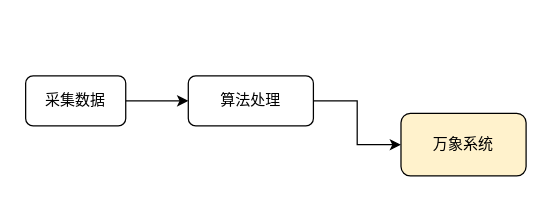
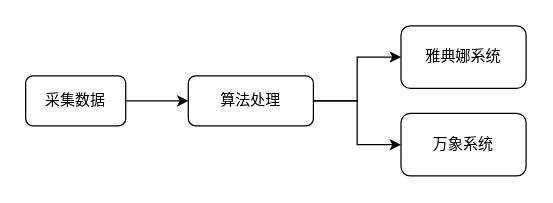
none -> (463, 57)
none -> (357, 60)
(463, 144) -> (463, 144)
